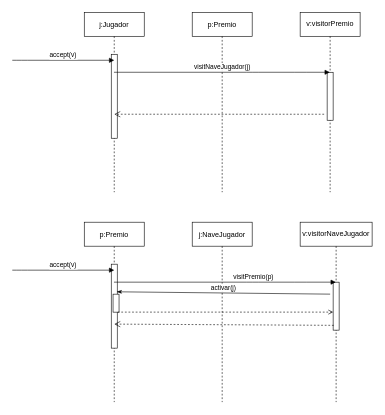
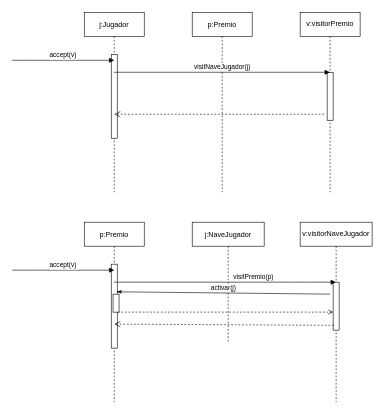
(222, 312) -> (228, 282)
